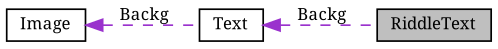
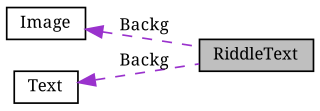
(151, 25) -> (151, 39)
